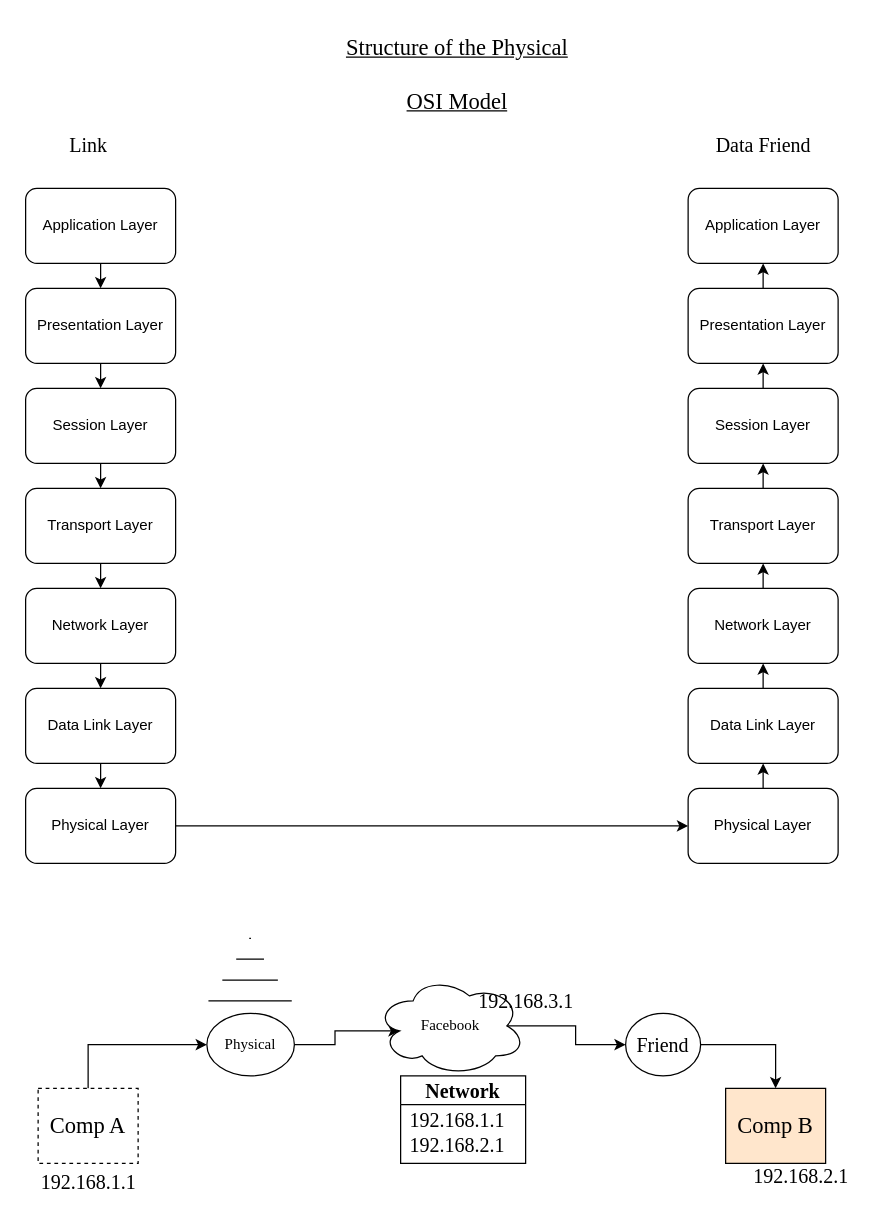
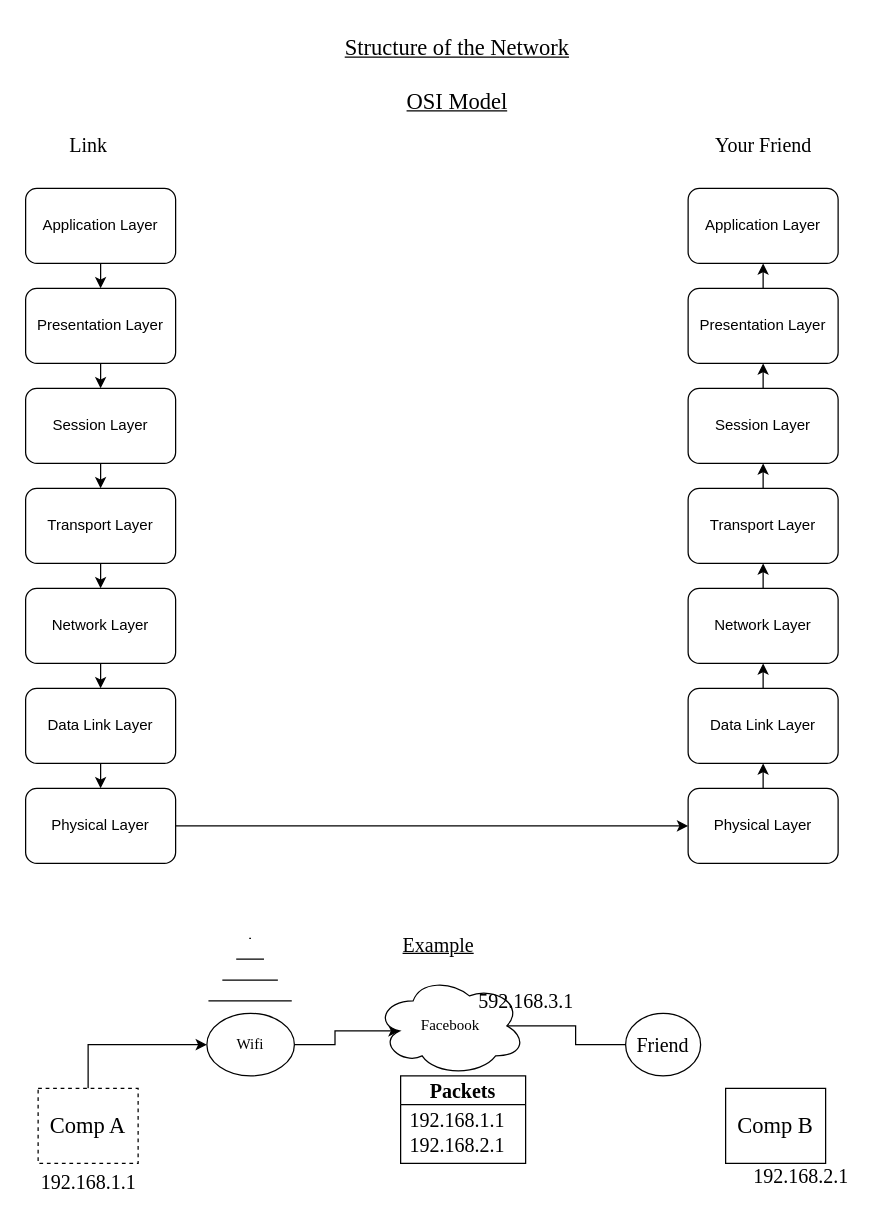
(458, 76) -> (458, 76)
(764, 144) -> (764, 144)
none -> (438, 944)
(526, 1001) -> (526, 1001)
(251, 1044) -> (251, 1044)
(616, 1044) -> (619, 1044)
(756, 1044) -> none
(463, 1091) -> (463, 1091)
(776, 1126) -> (776, 1126)
